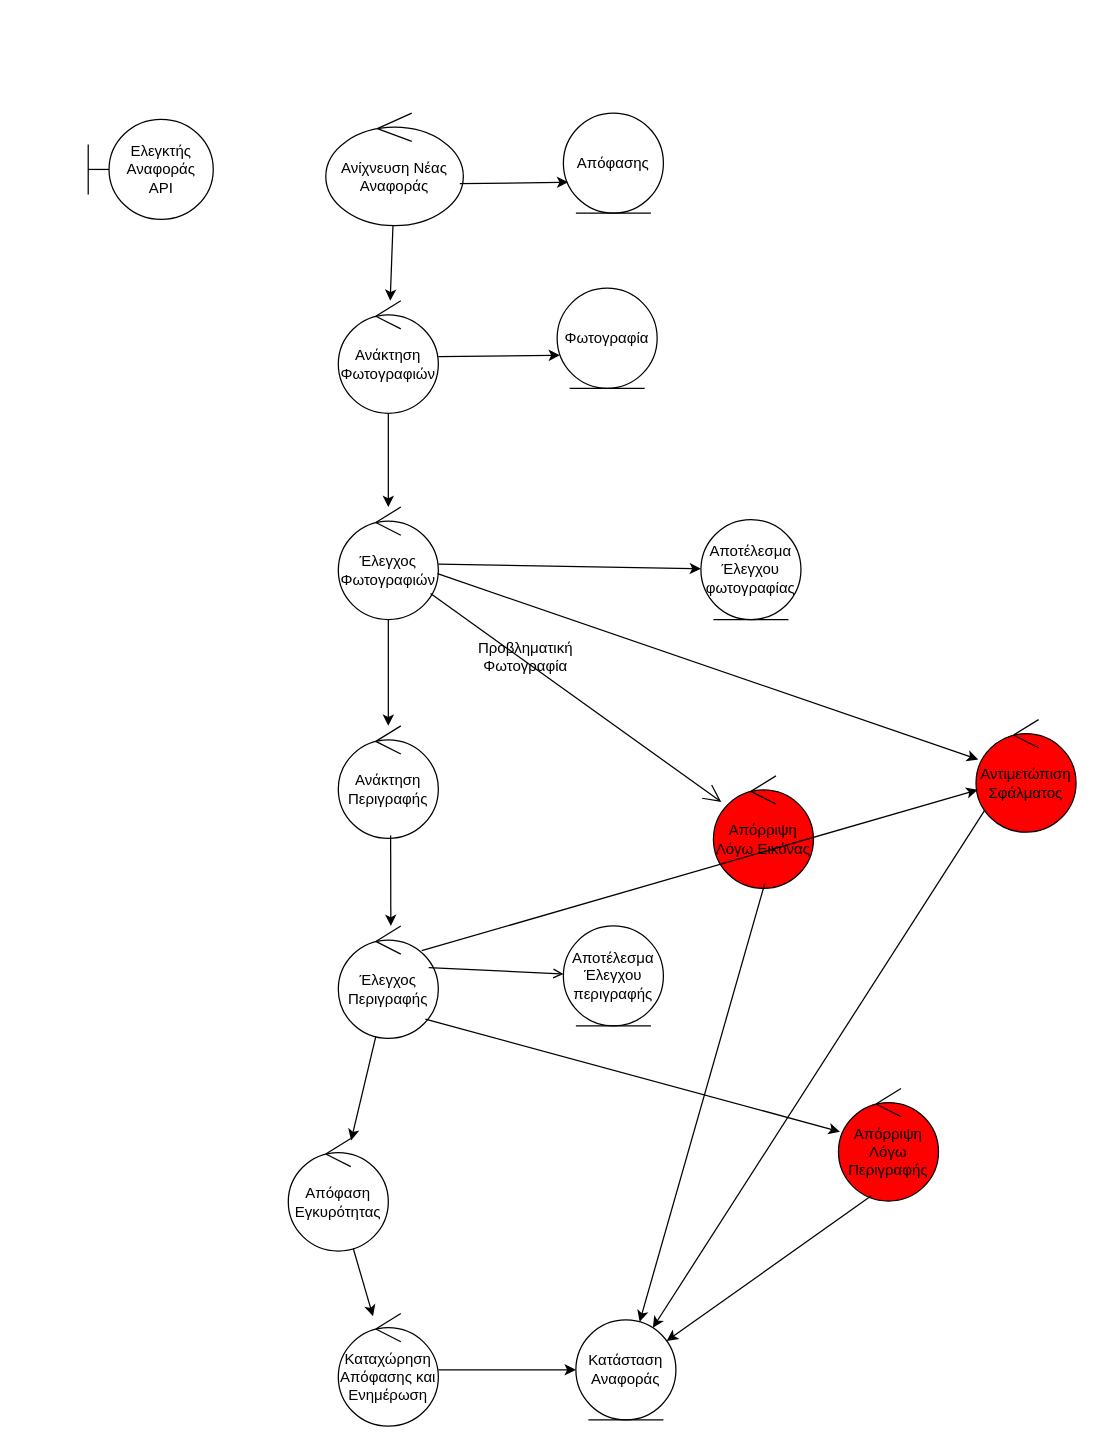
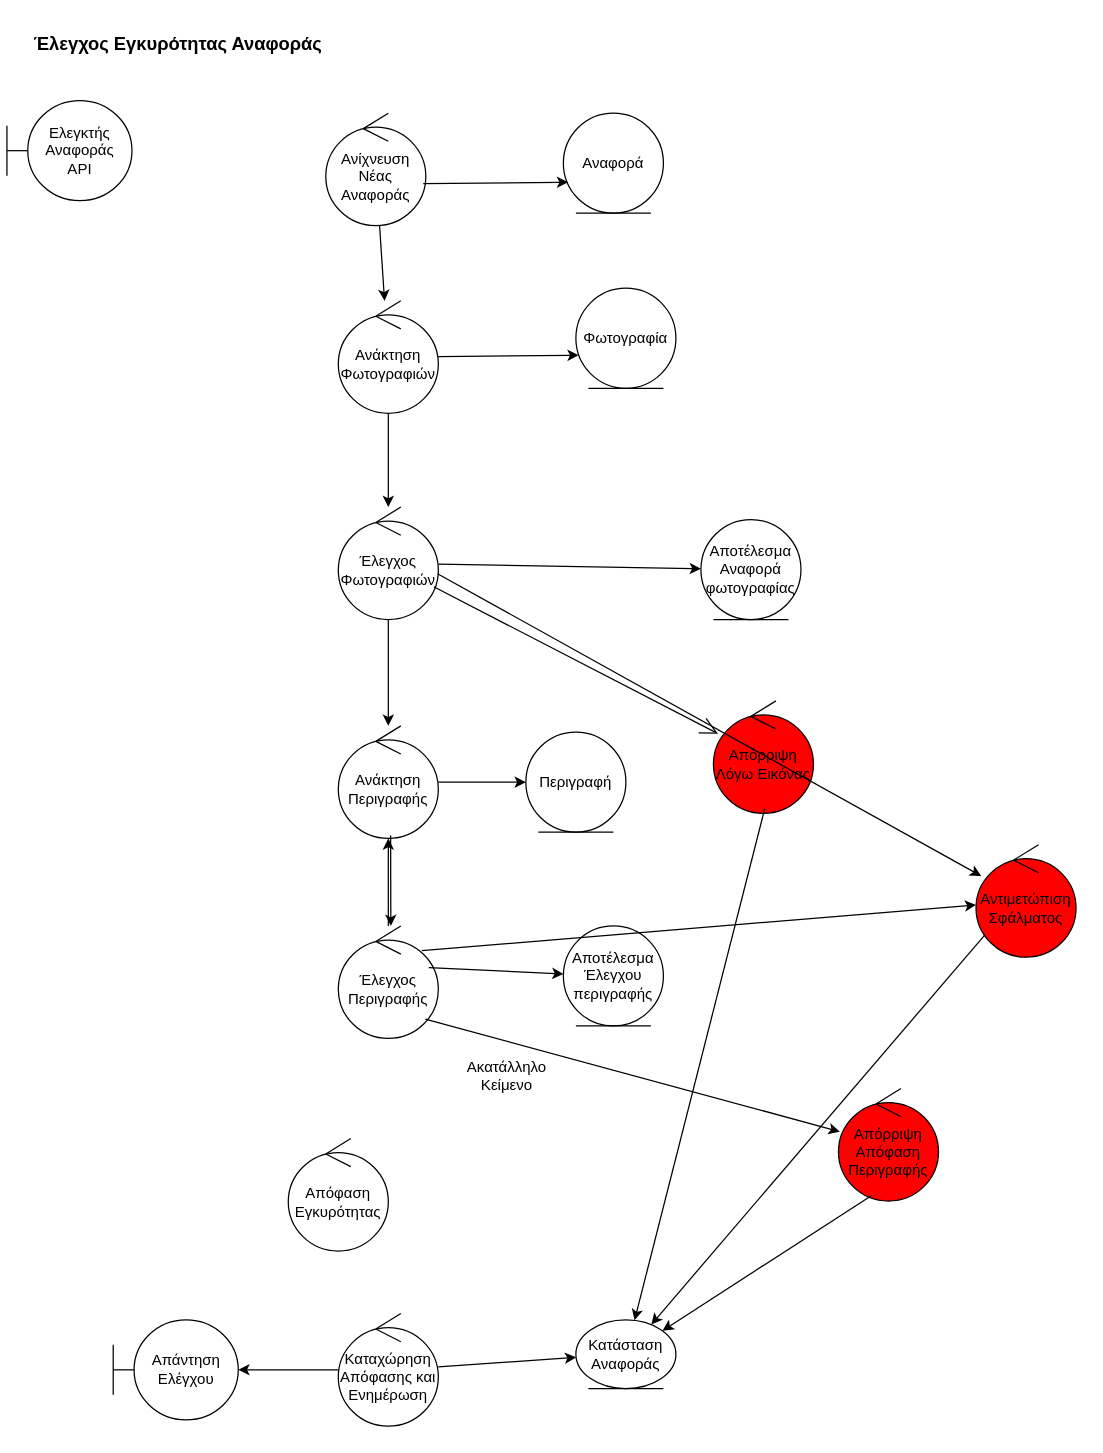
none -> (176, 44)
(613, 163) -> (613, 163)
(151, 169) -> (69, 151)
(394, 169) -> (376, 169)
(607, 338) -> (626, 338)
(751, 569) -> (751, 569)
(526, 657) -> none
(1026, 776) -> (1026, 901)
none -> (477, 782)
none -> (576, 782)
(763, 832) -> (763, 757)
(555, 973) -> (553, 973)
none -> (507, 1076)
(364, 1084) -> (388, 886)
(888, 1152) -> (888, 1152)
(362, 1278) -> none
none -> (176, 1369)
none -> (292, 1369)
(626, 1369) -> (626, 1354)
